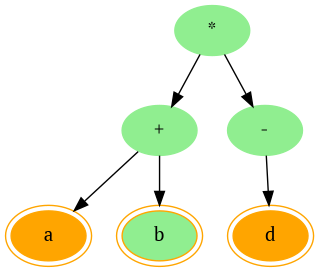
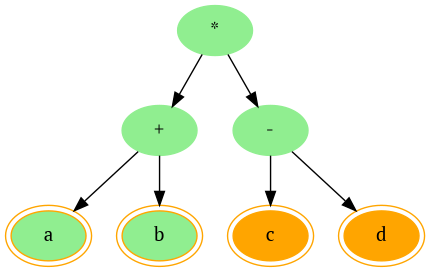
(49, 236) -> (49, 236)
none -> (271, 236)
